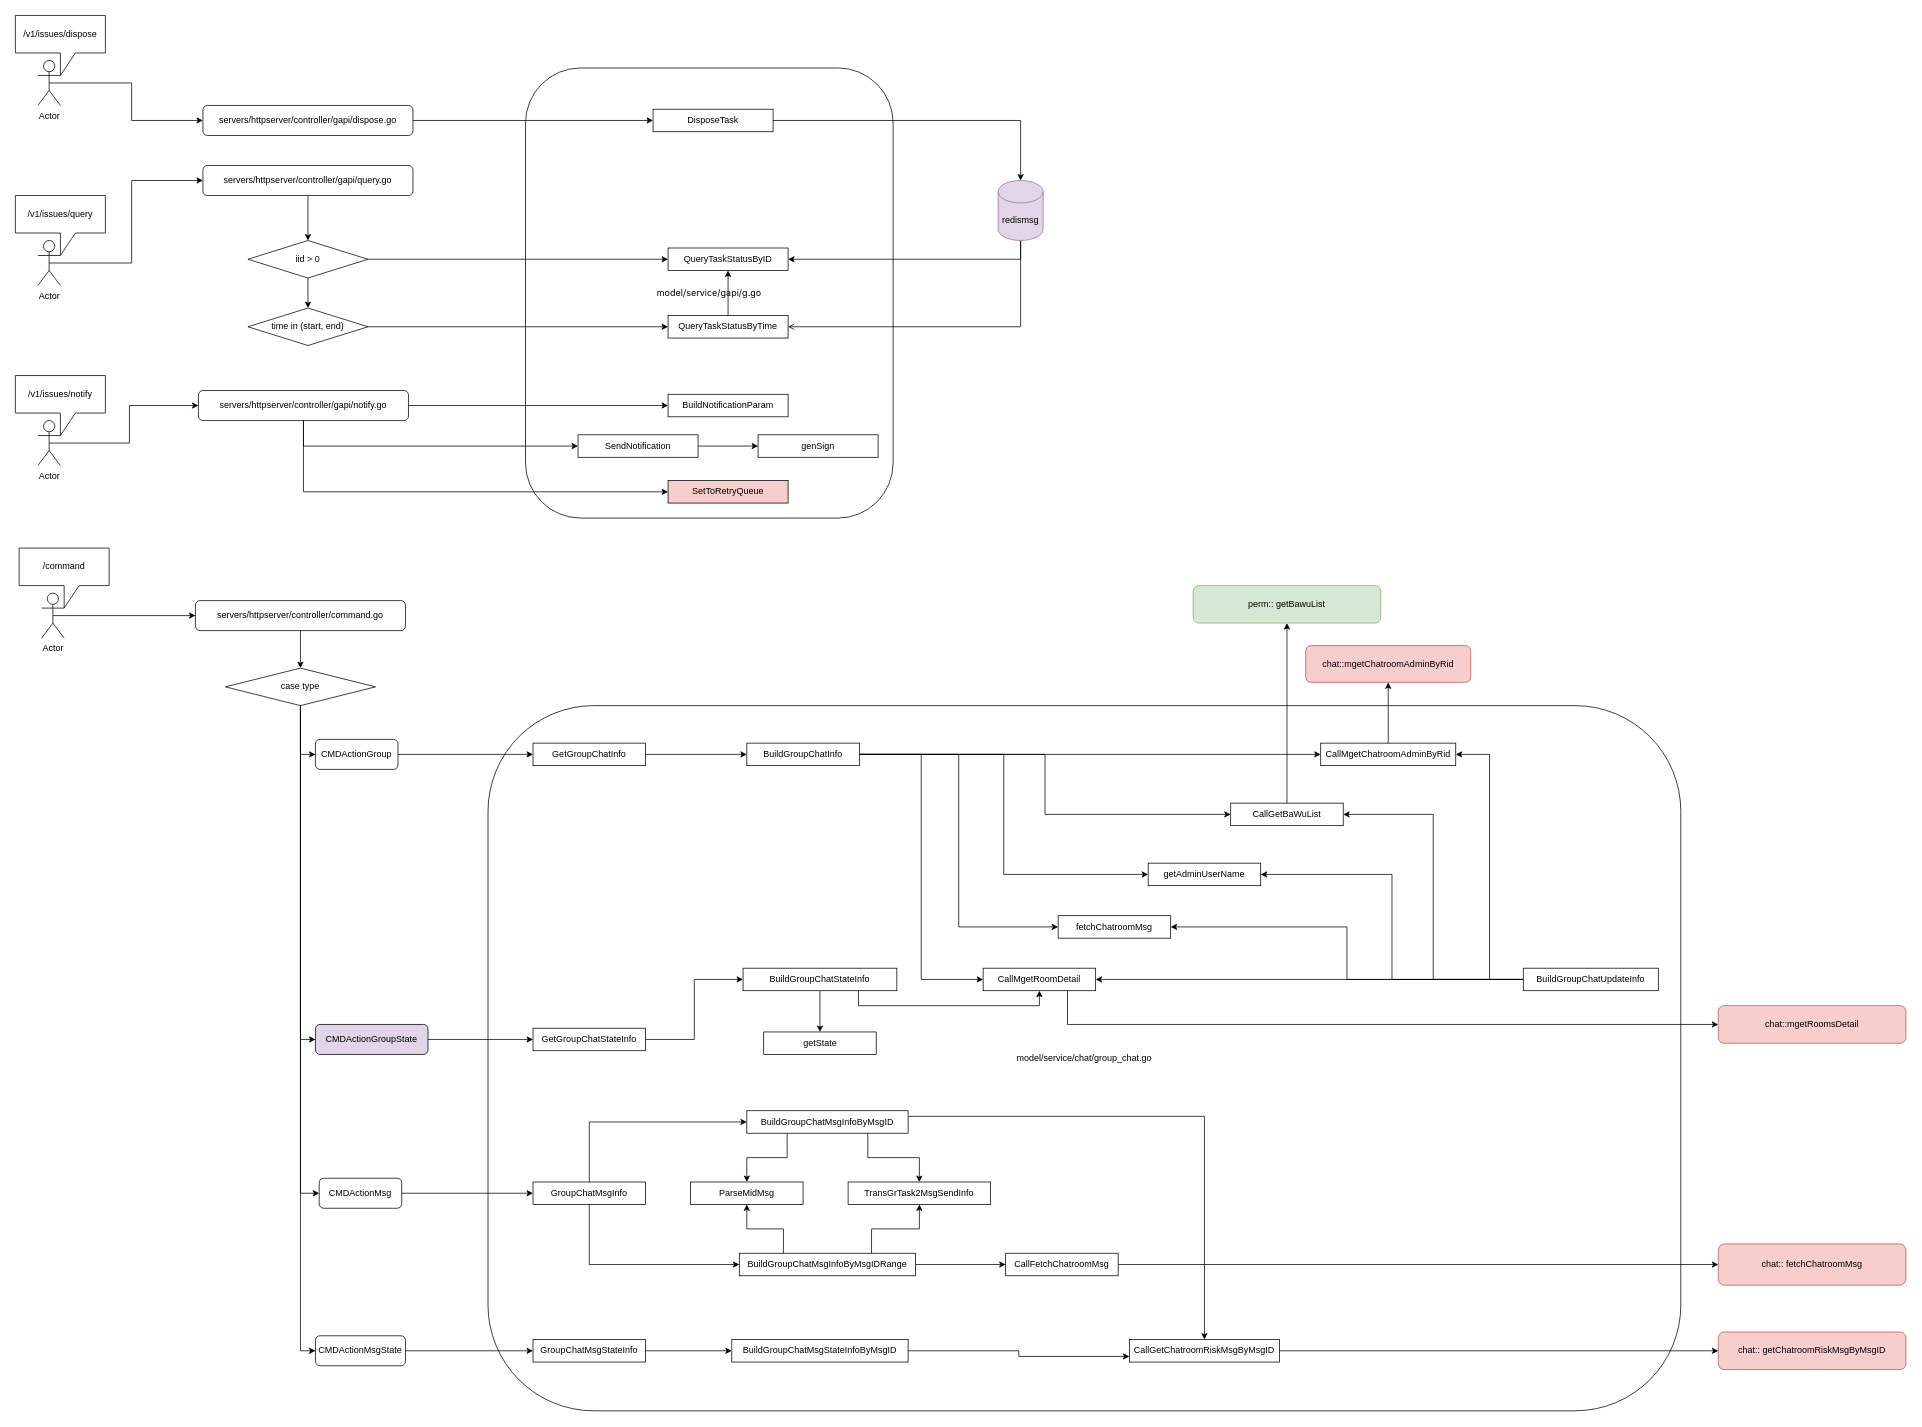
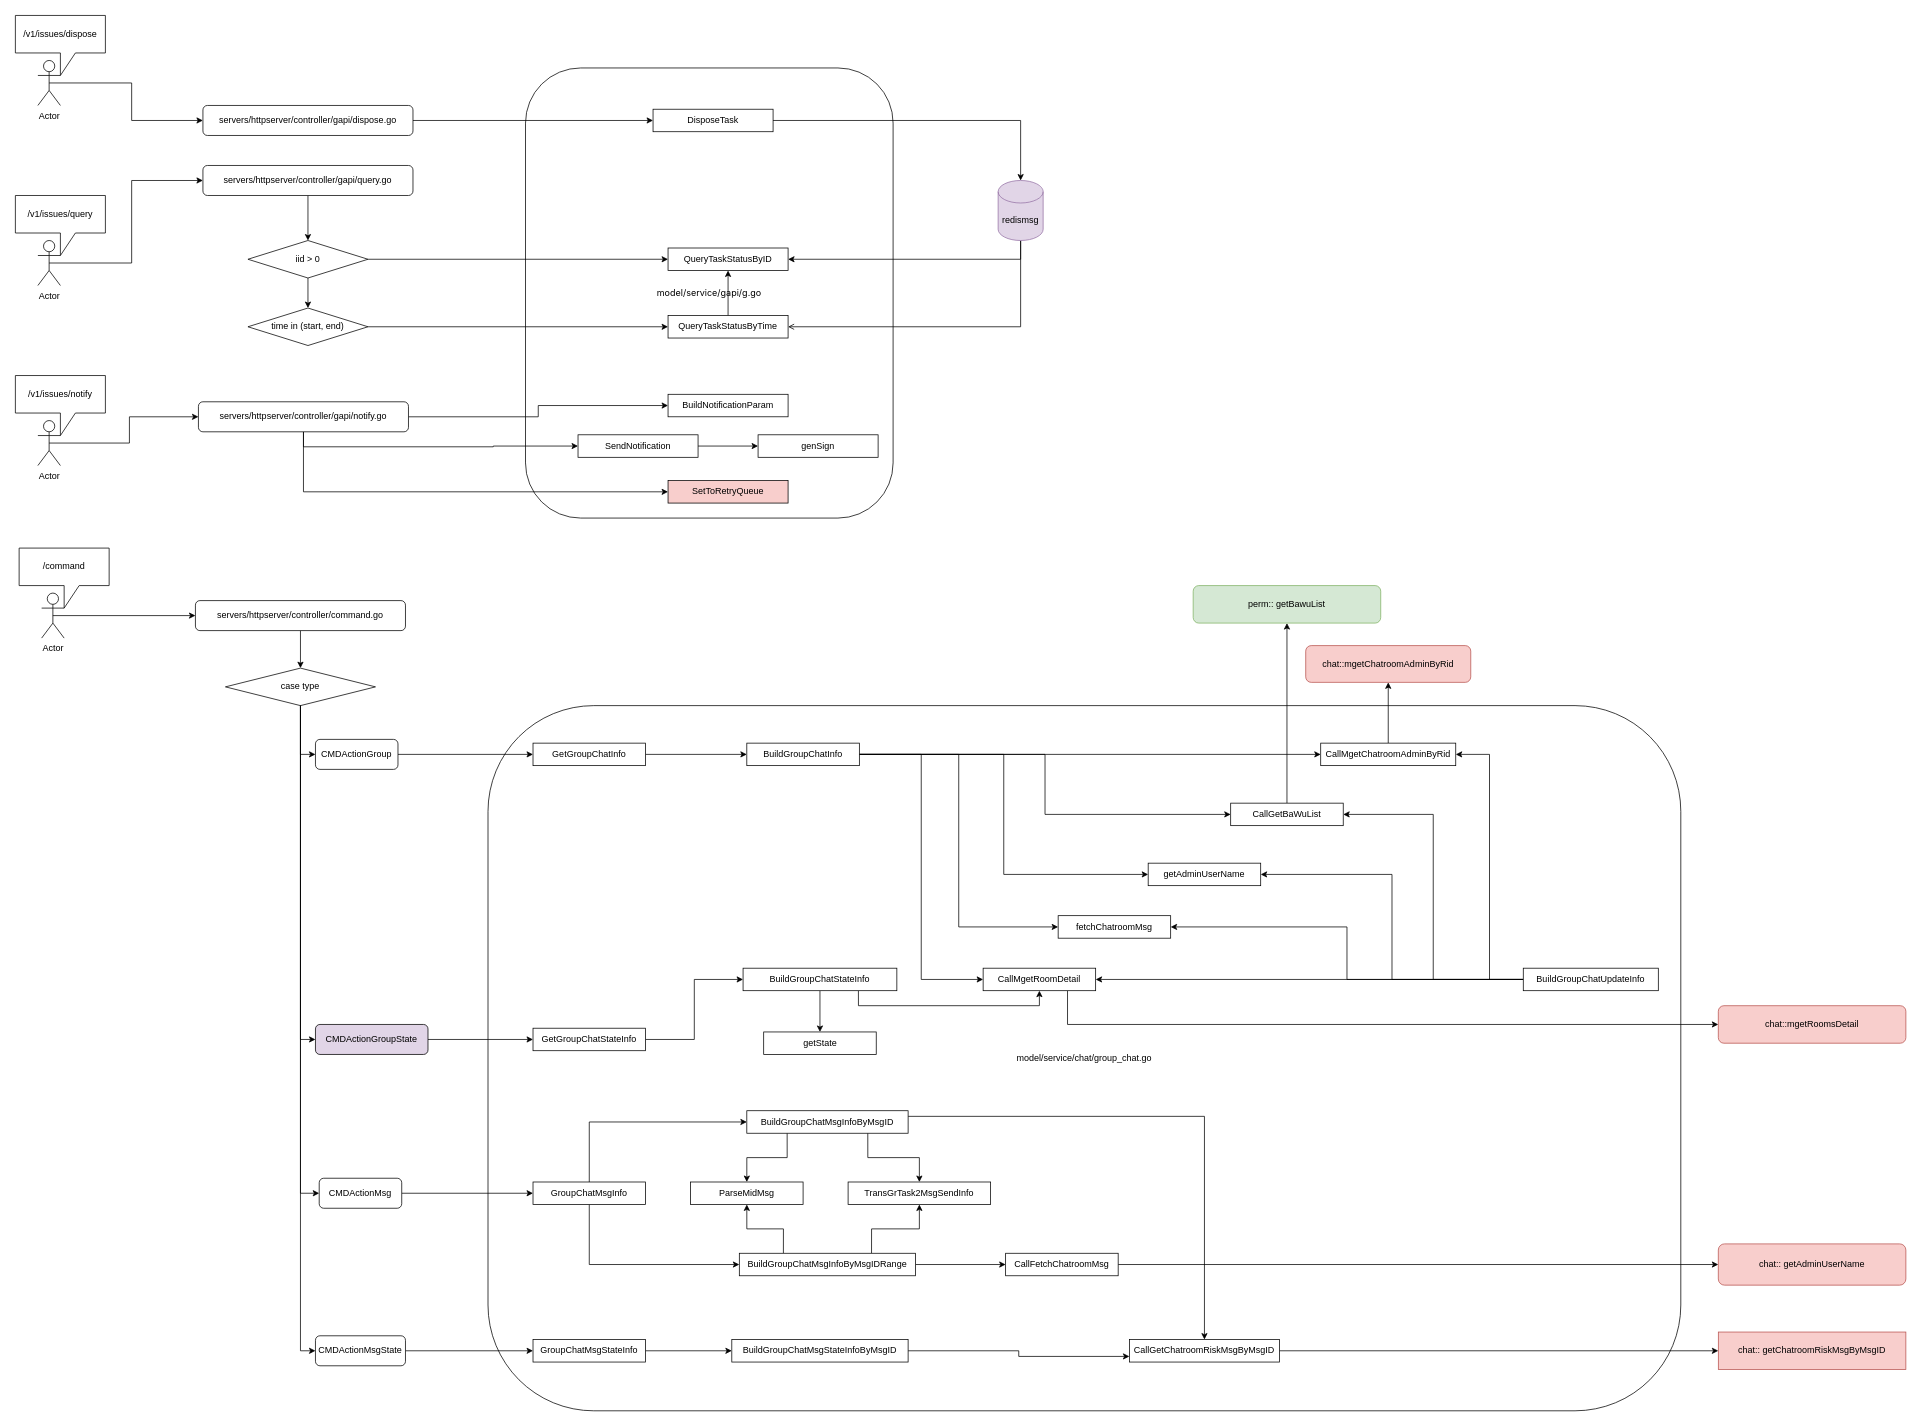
(303, 405) -> (303, 417)
(1812, 1264) -> (1812, 1264)
(1812, 1350) -> (1812, 1350)
